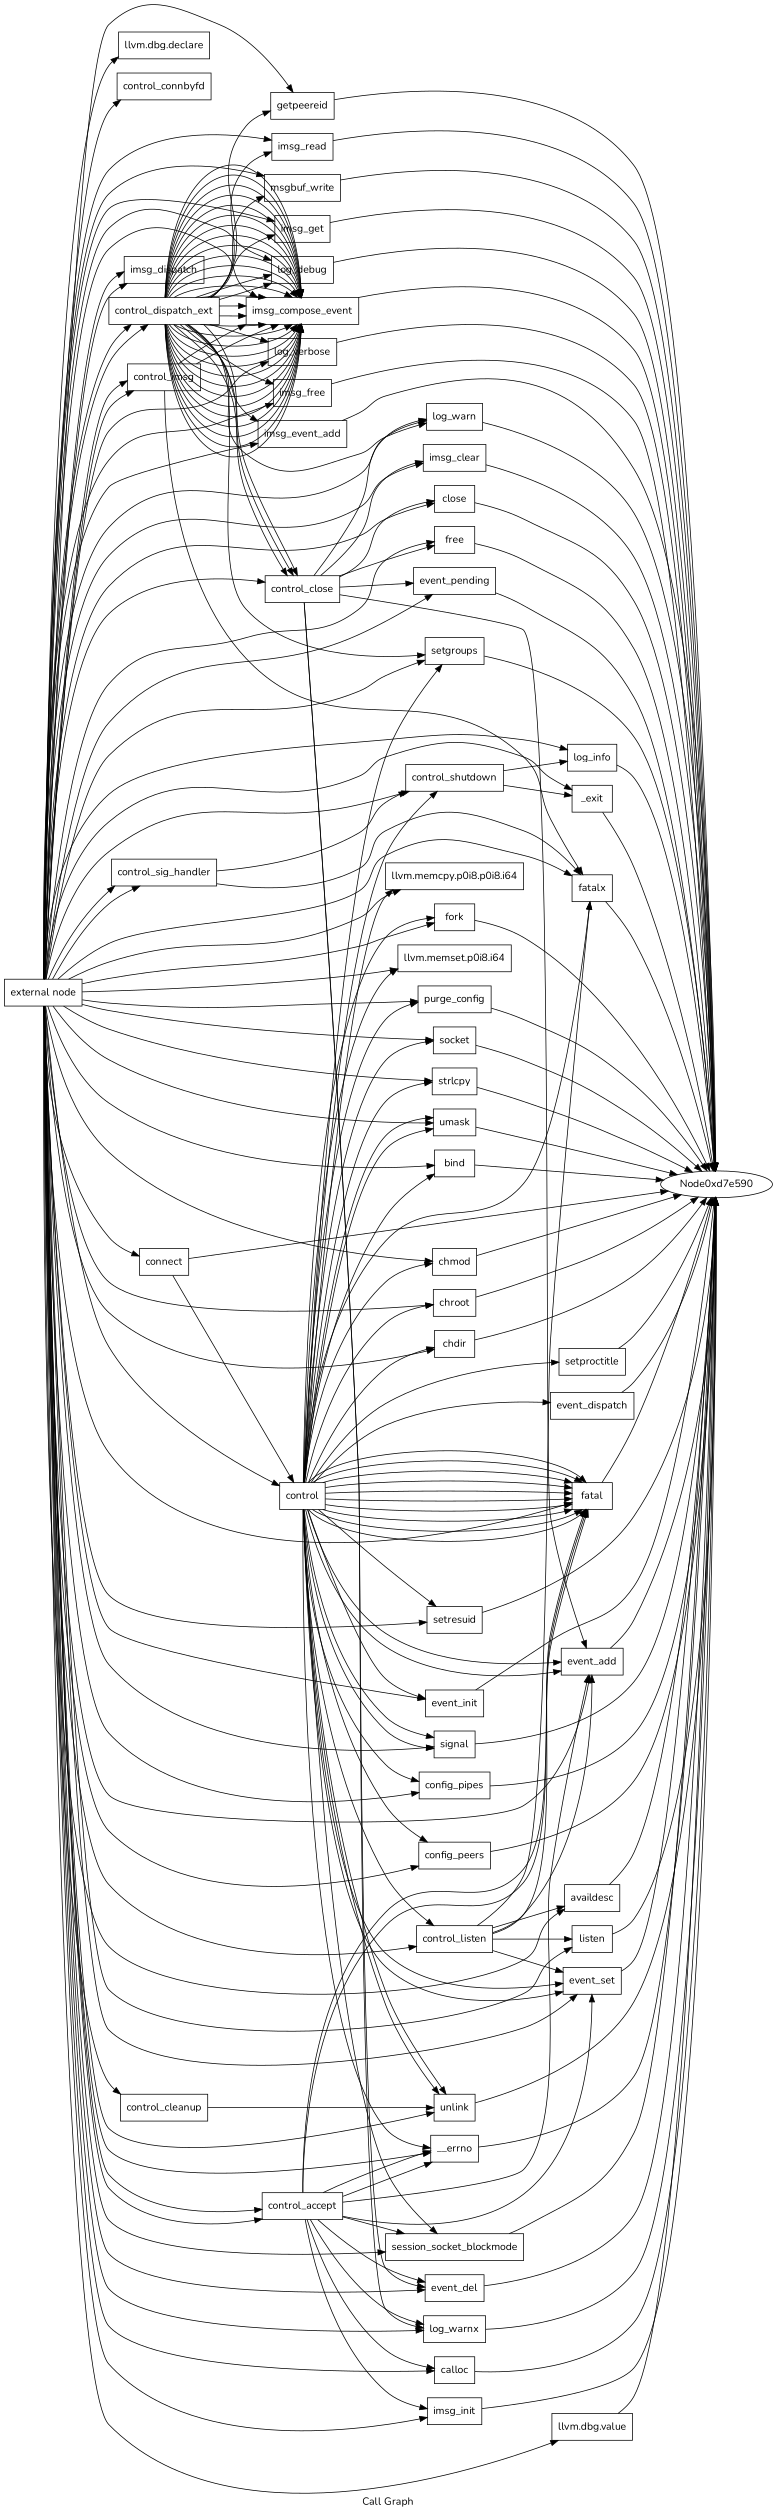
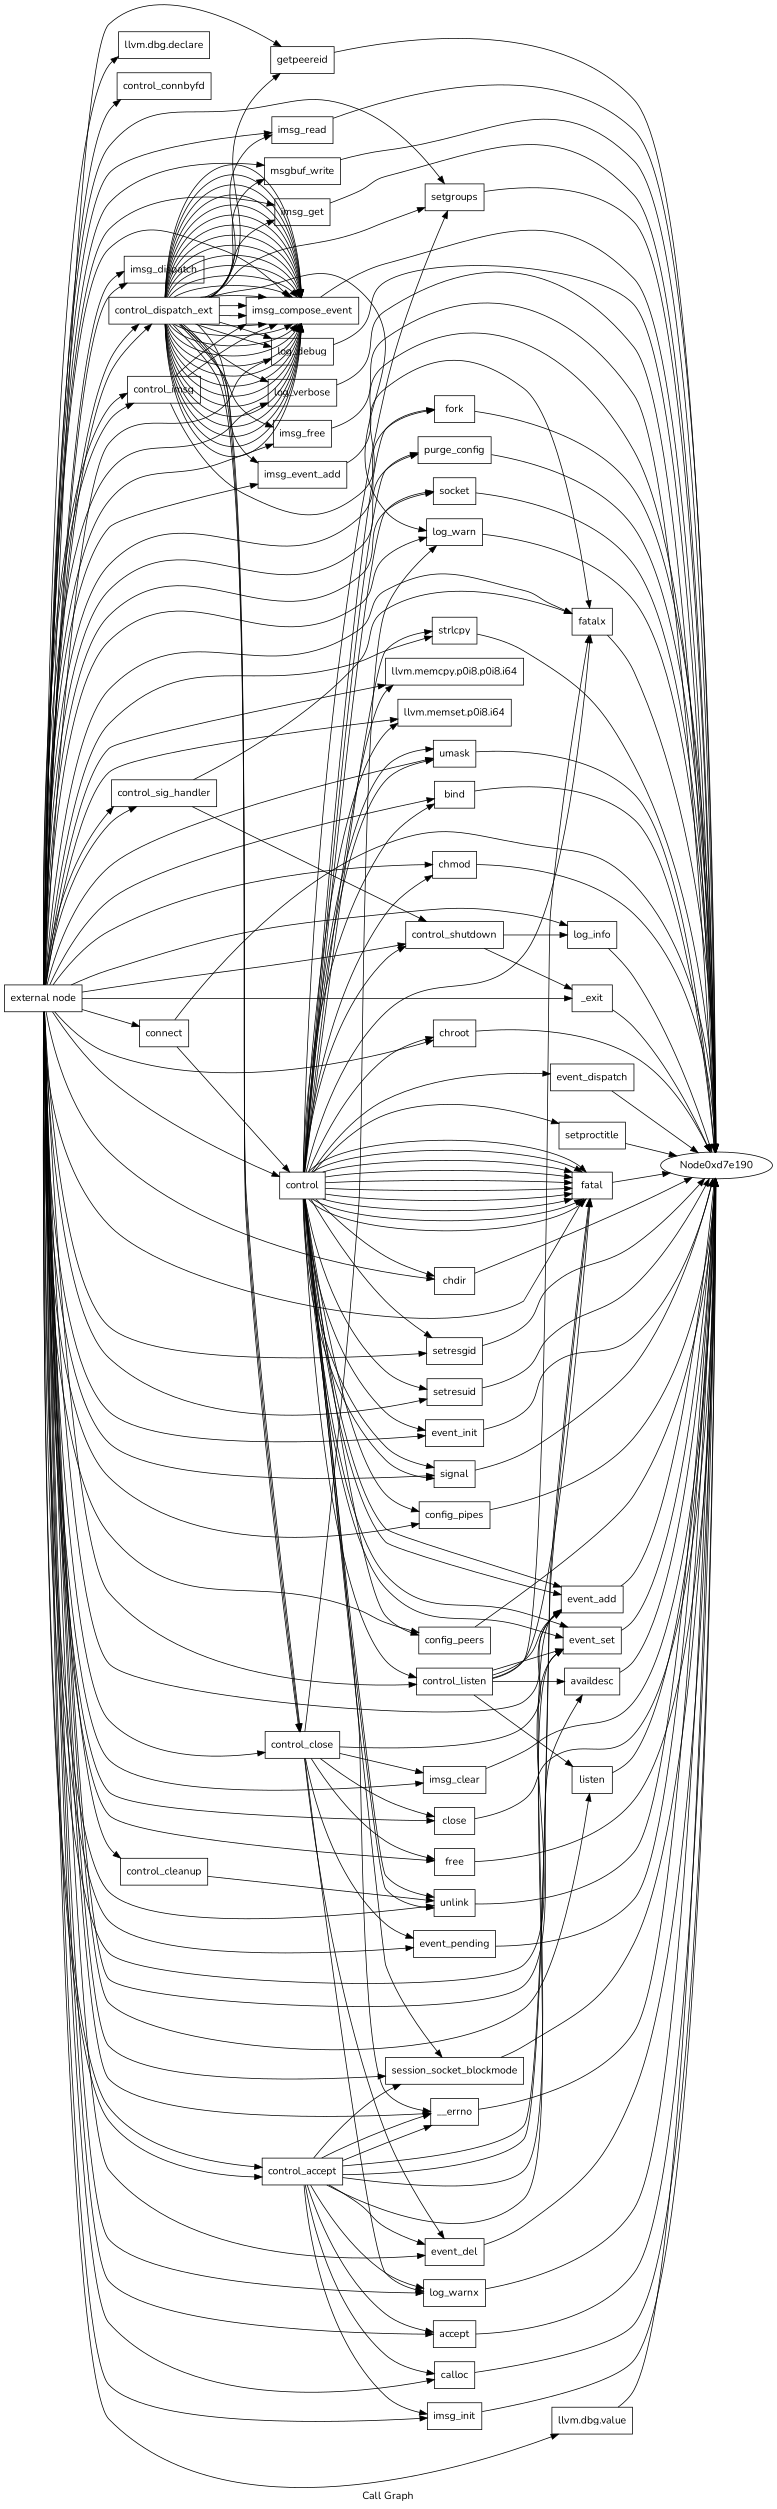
(717, 1184) -> (717, 1165)
none -> (455, 1351)
none -> (455, 2334)
